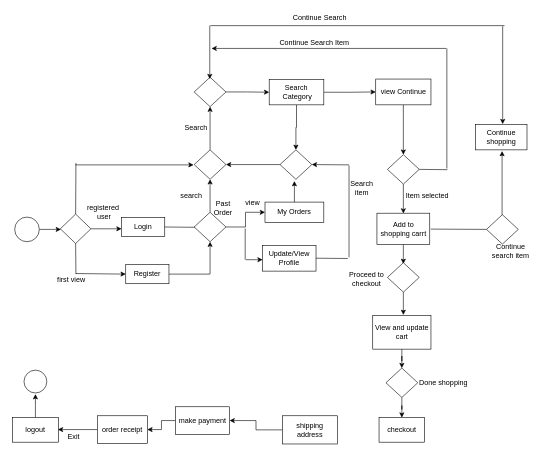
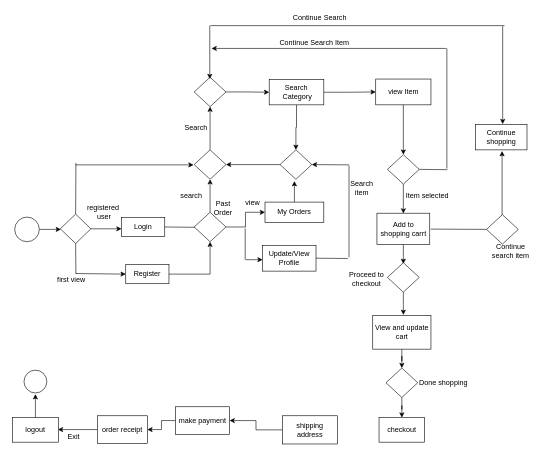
(404, 92) -> (404, 92)
